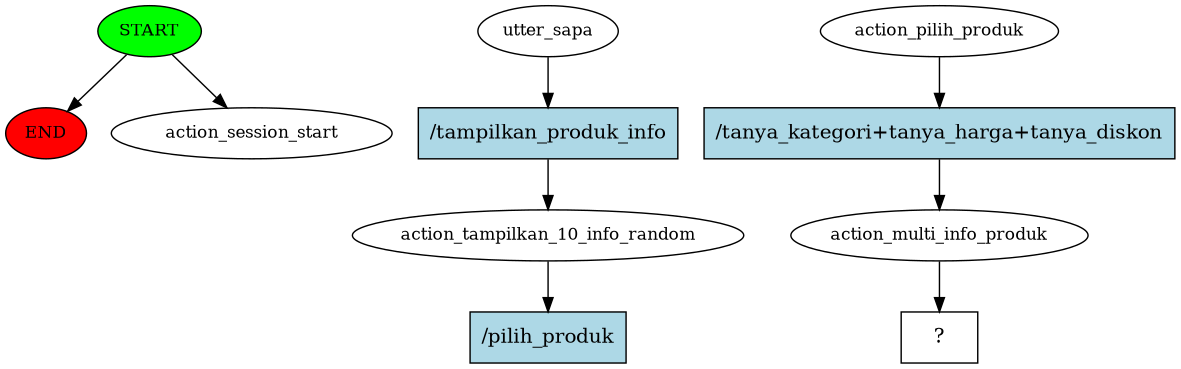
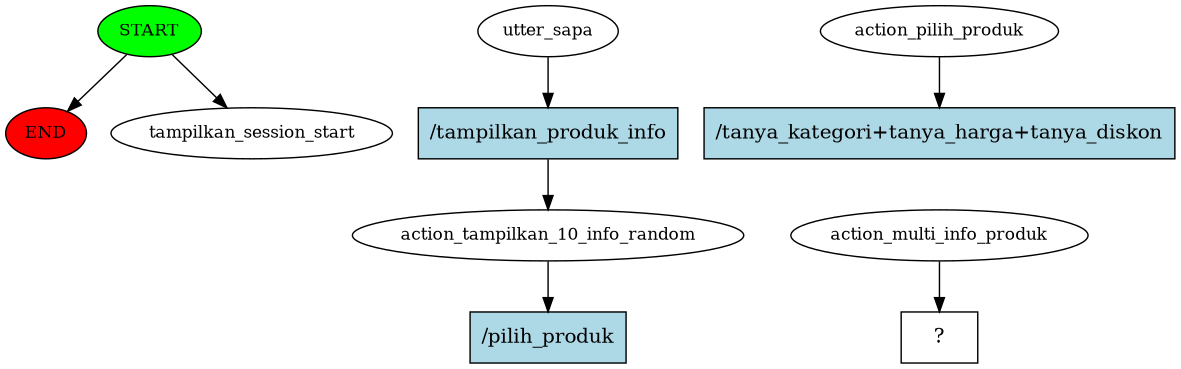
(252, 133) -> (252, 133)
(939, 177) -> none
